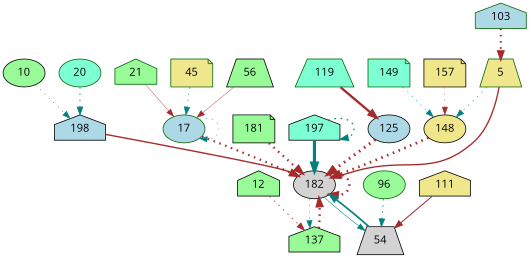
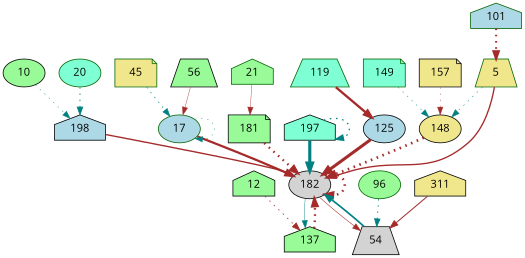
(501, 17) -> (496, 17)
(157, 98) -> (251, 96)
(247, 154) -> (242, 154)
(355, 155) -> (350, 155)
(445, 185) -> (440, 185)
(309, 209) -> (305, 209)
(341, 212) -> (337, 212)
